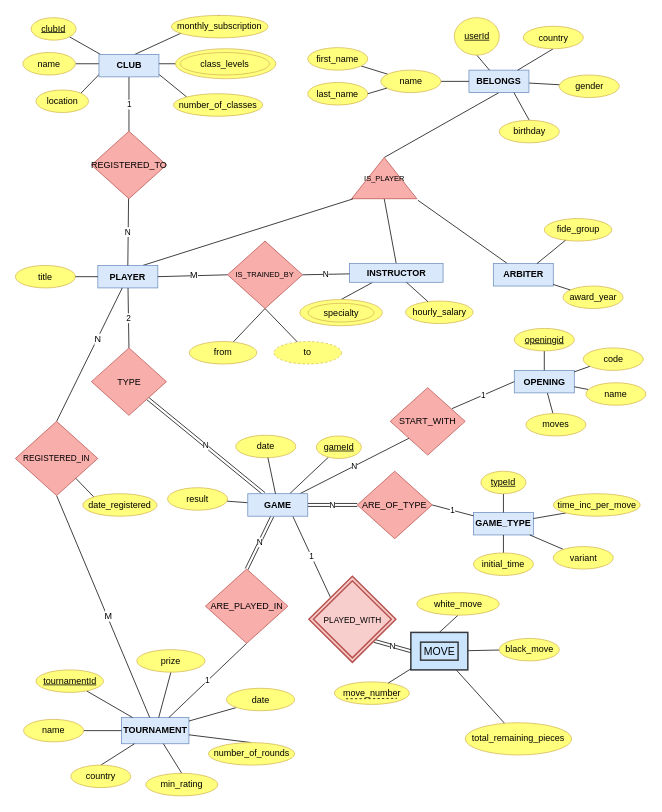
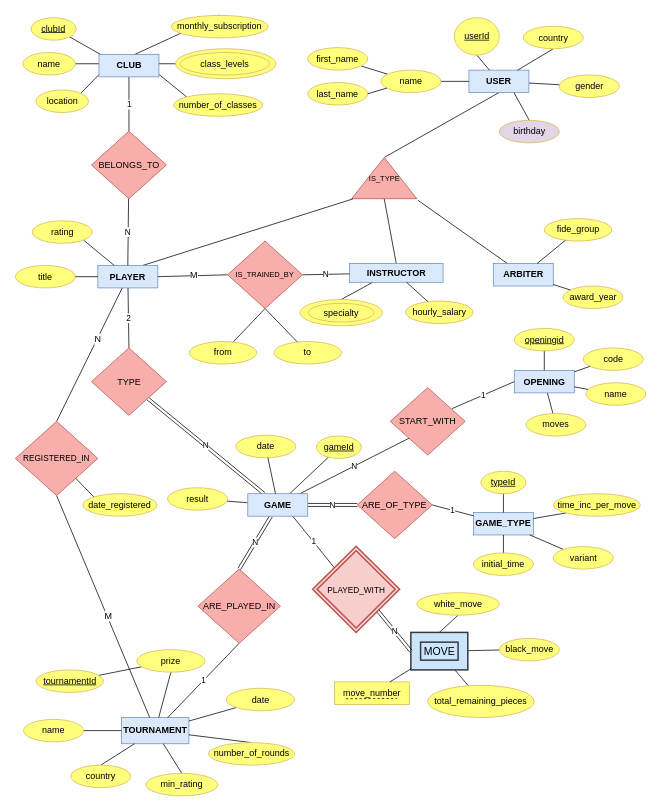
(499, 81) -> (499, 81)
(530, 132) -> (530, 132)
(129, 165) -> (129, 165)
(385, 178) -> (385, 178)
none -> (62, 232)
none -> (98, 252)
(308, 353) -> (308, 353)
(247, 606) -> (239, 606)
(353, 620) -> (356, 590)
(372, 693) -> (372, 693)
(109, 704) -> (120, 671)
(519, 739) -> (481, 702)
